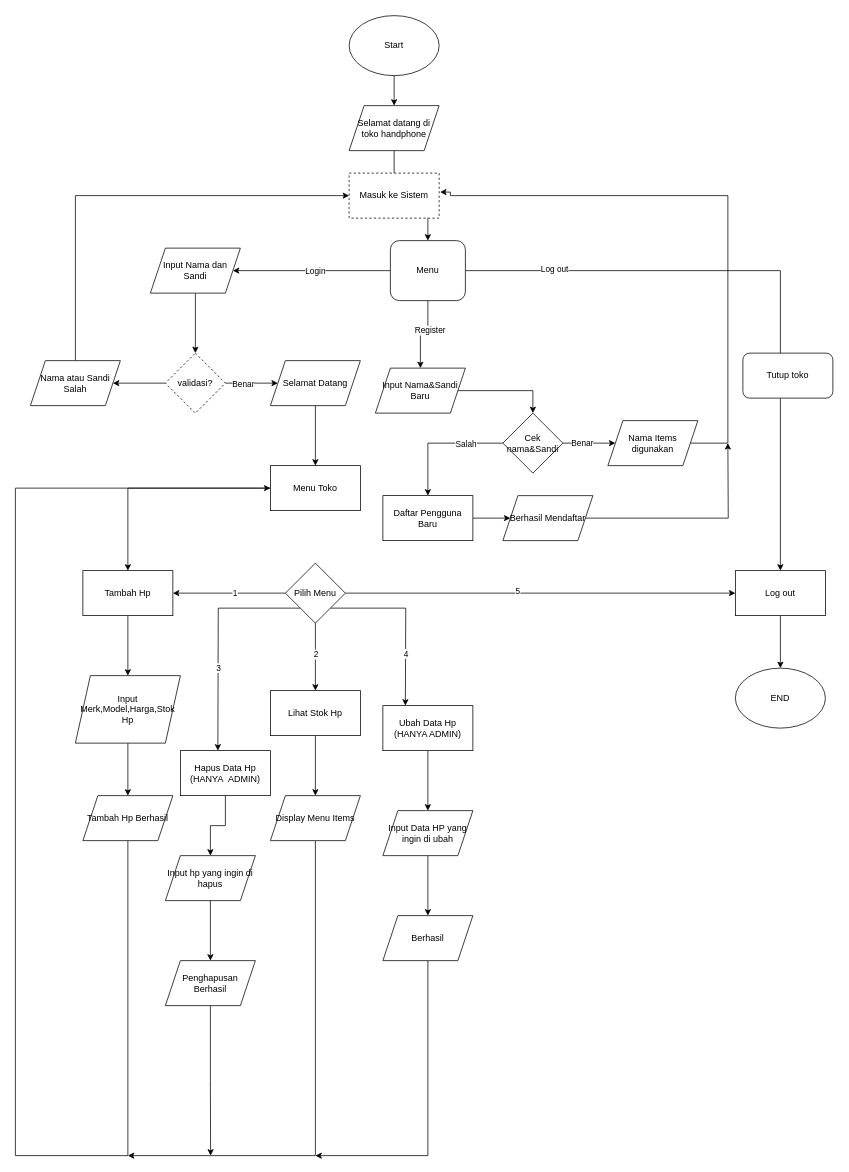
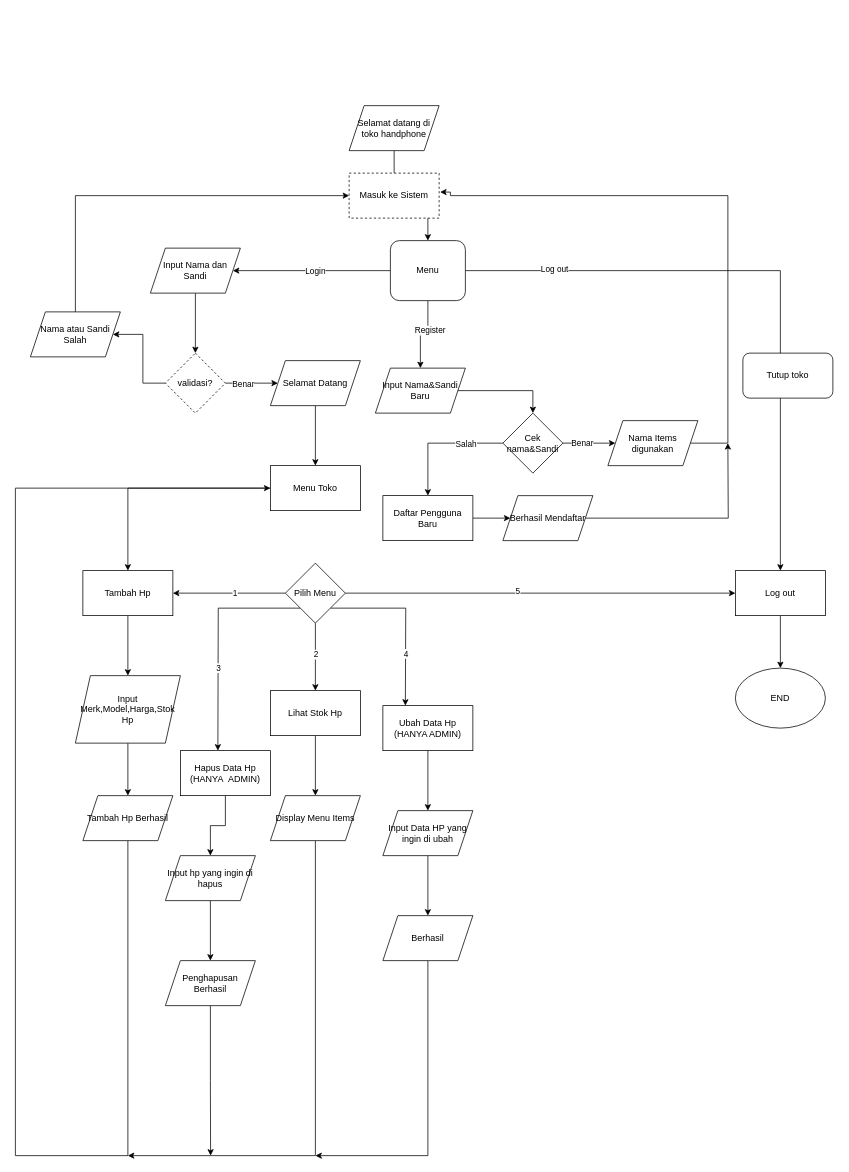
(394, 45) -> none
(394, 99) -> none
(75, 383) -> (75, 334)
